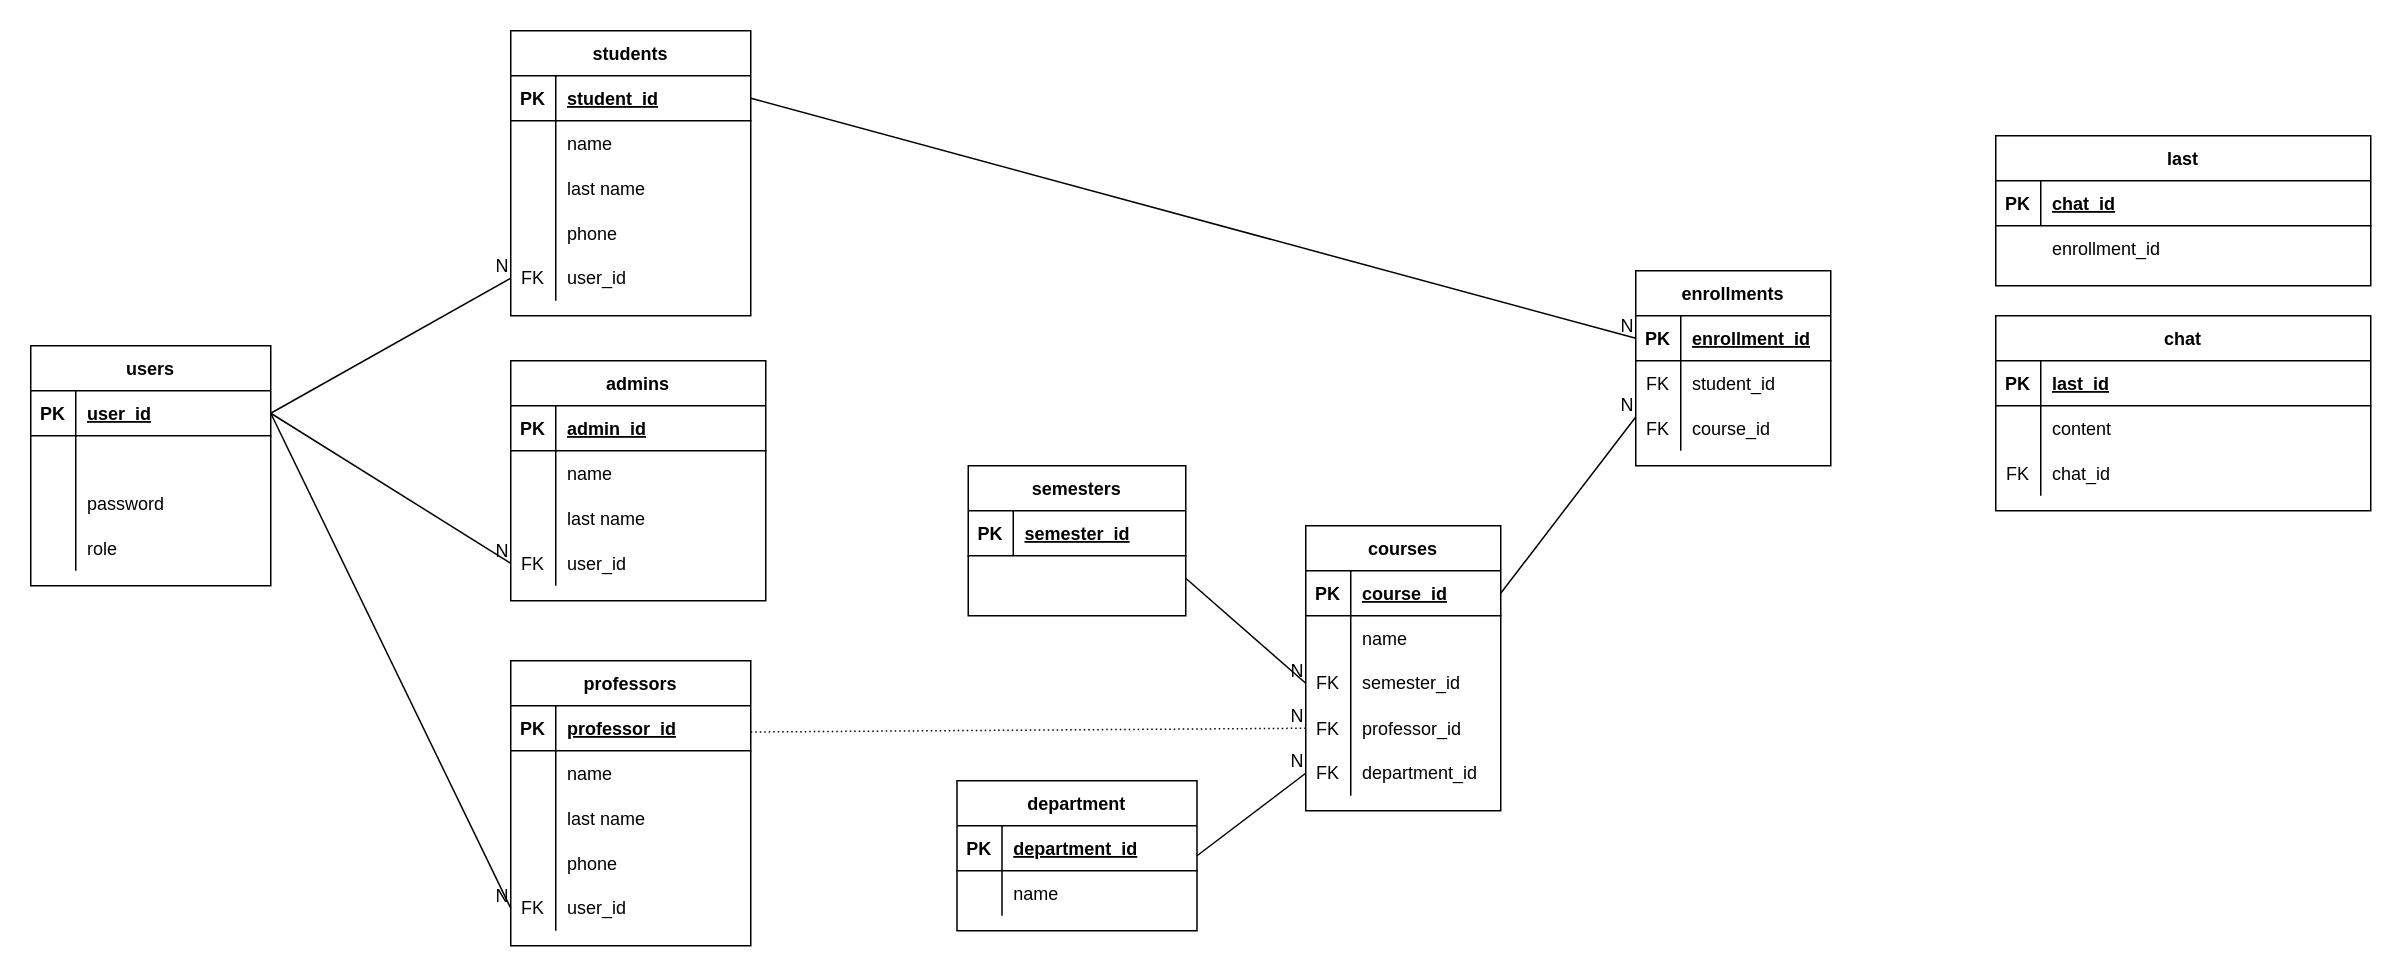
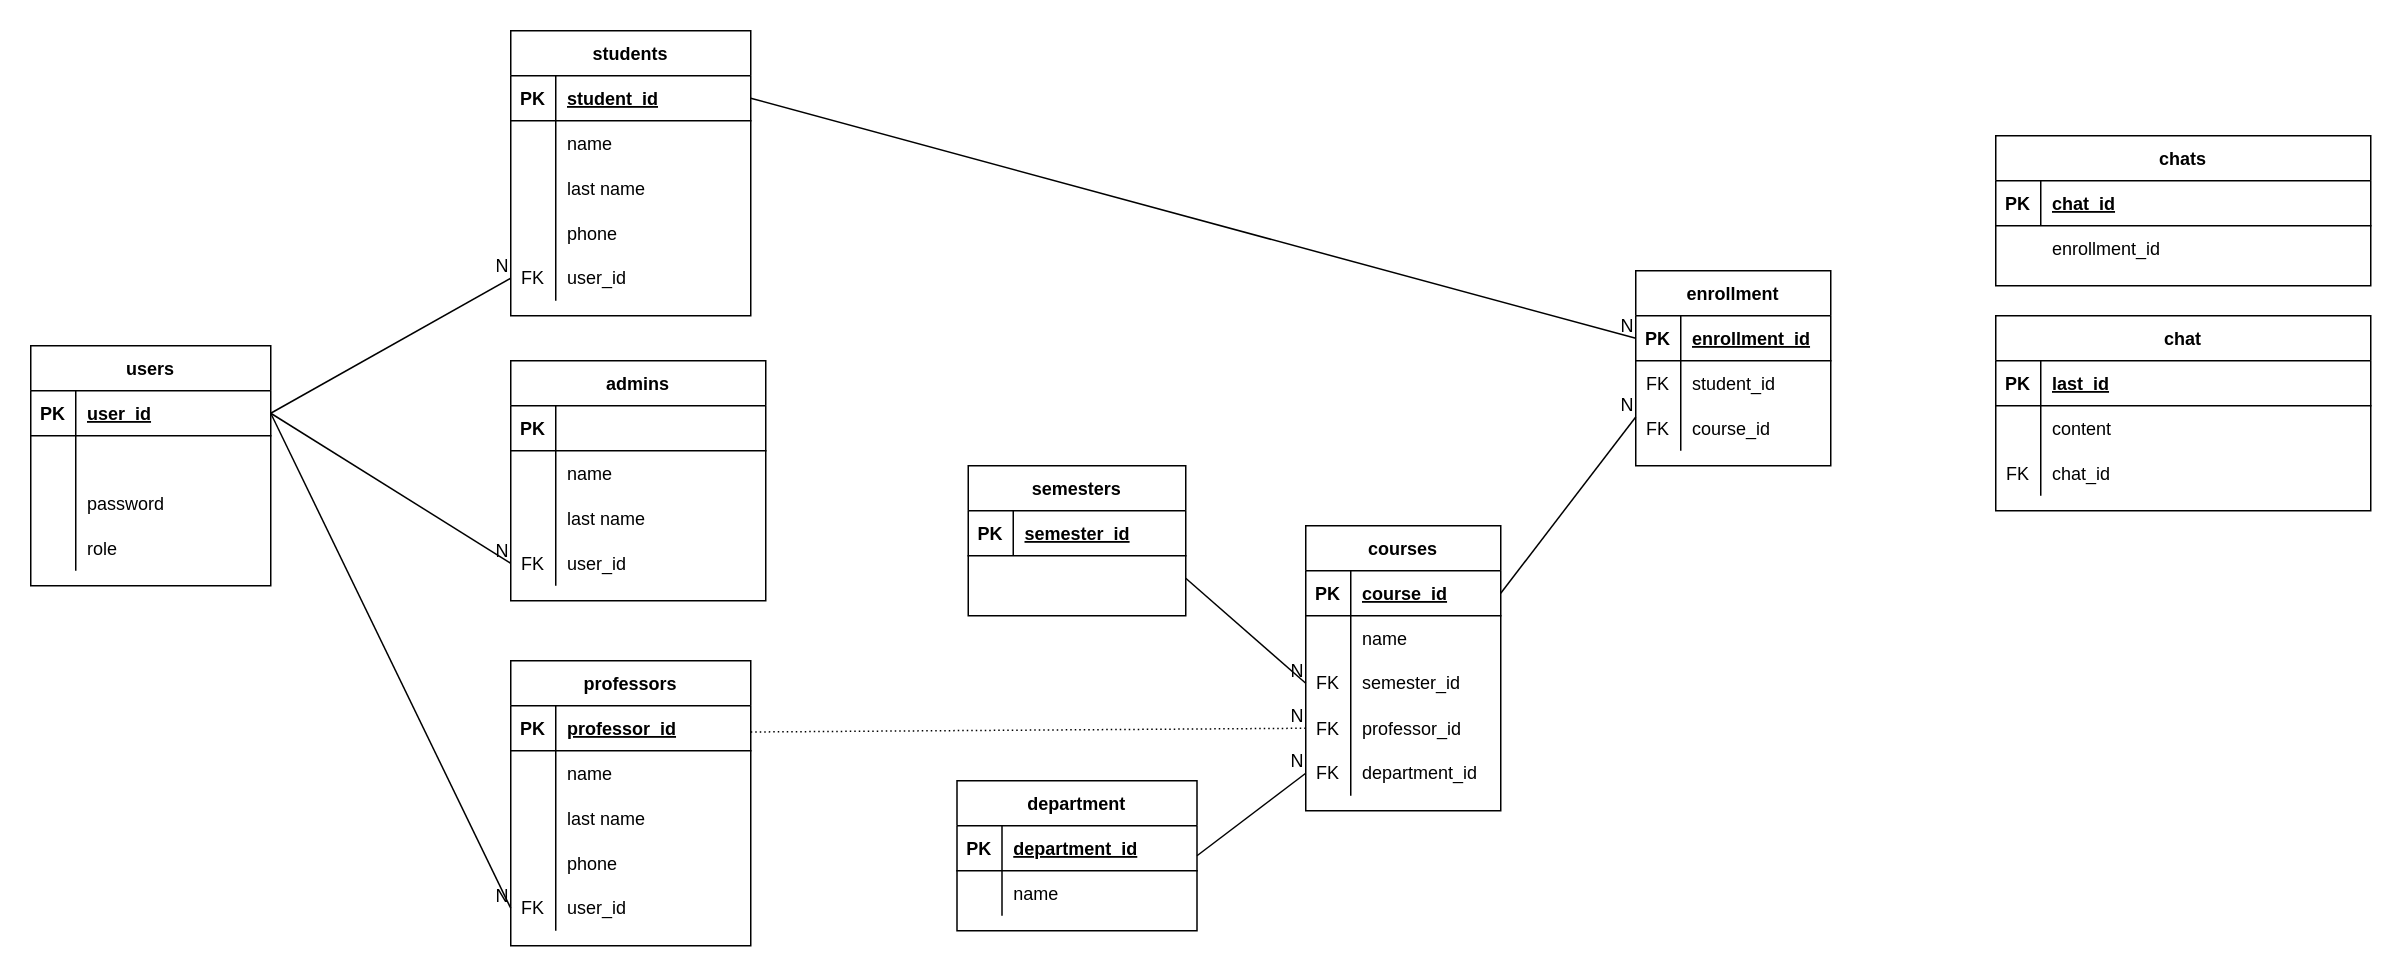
(2183, 159) -> (2183, 159)
(1733, 294) -> (1733, 294)
(661, 428) -> none
